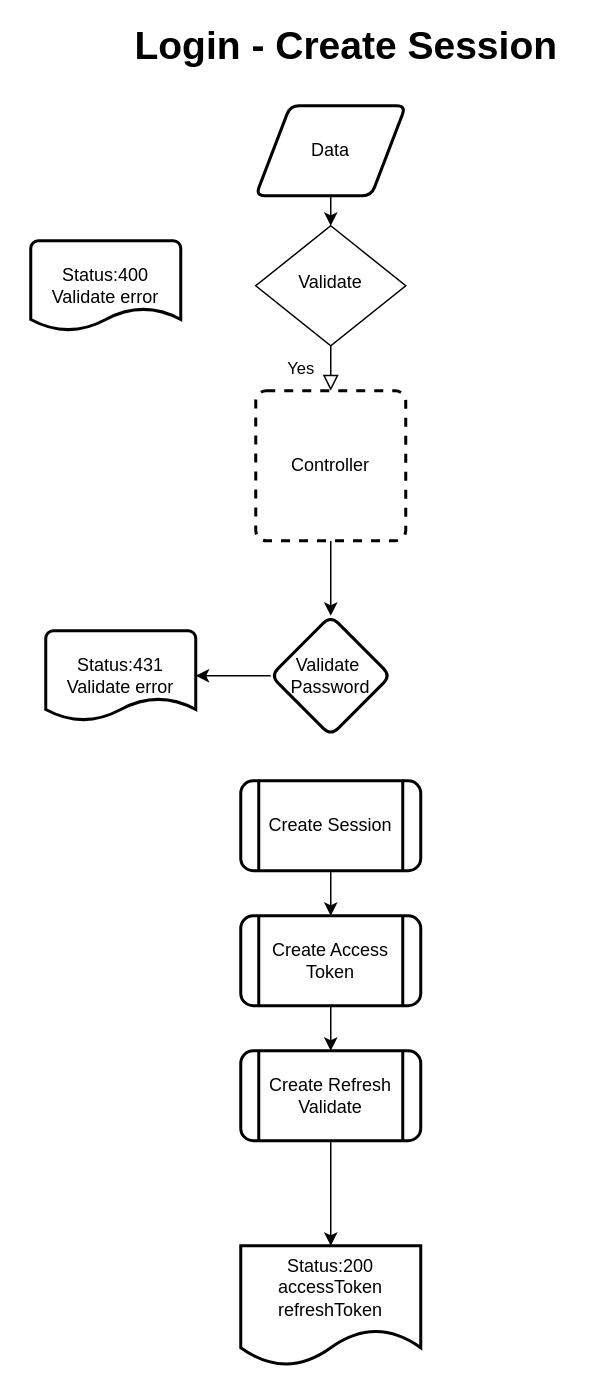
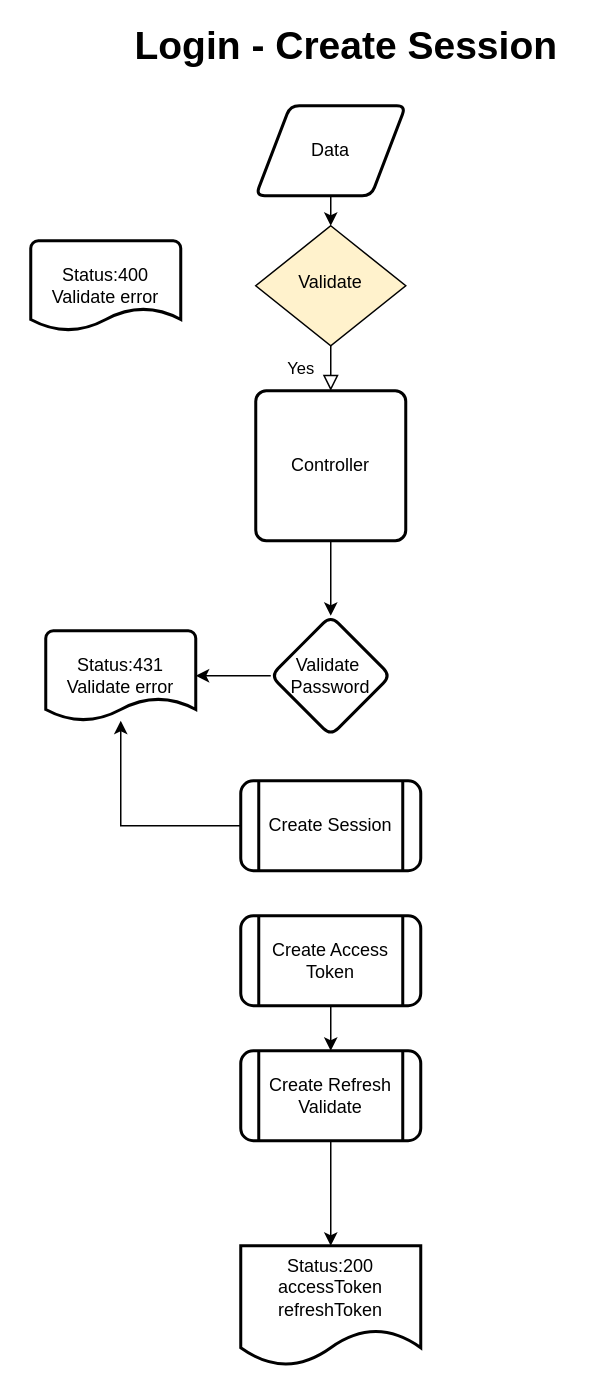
(331, 286) -> (331, 286)
(331, 466) -> (331, 466)
(331, 899) -> (133, 826)
